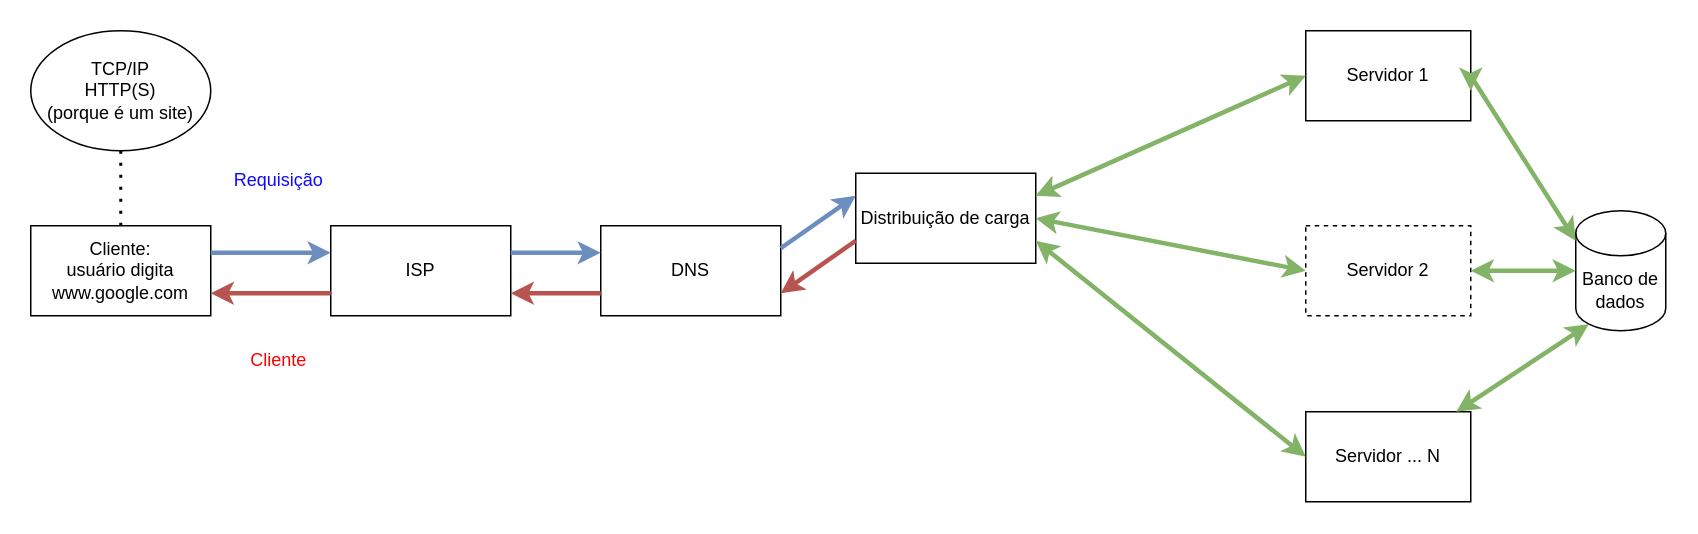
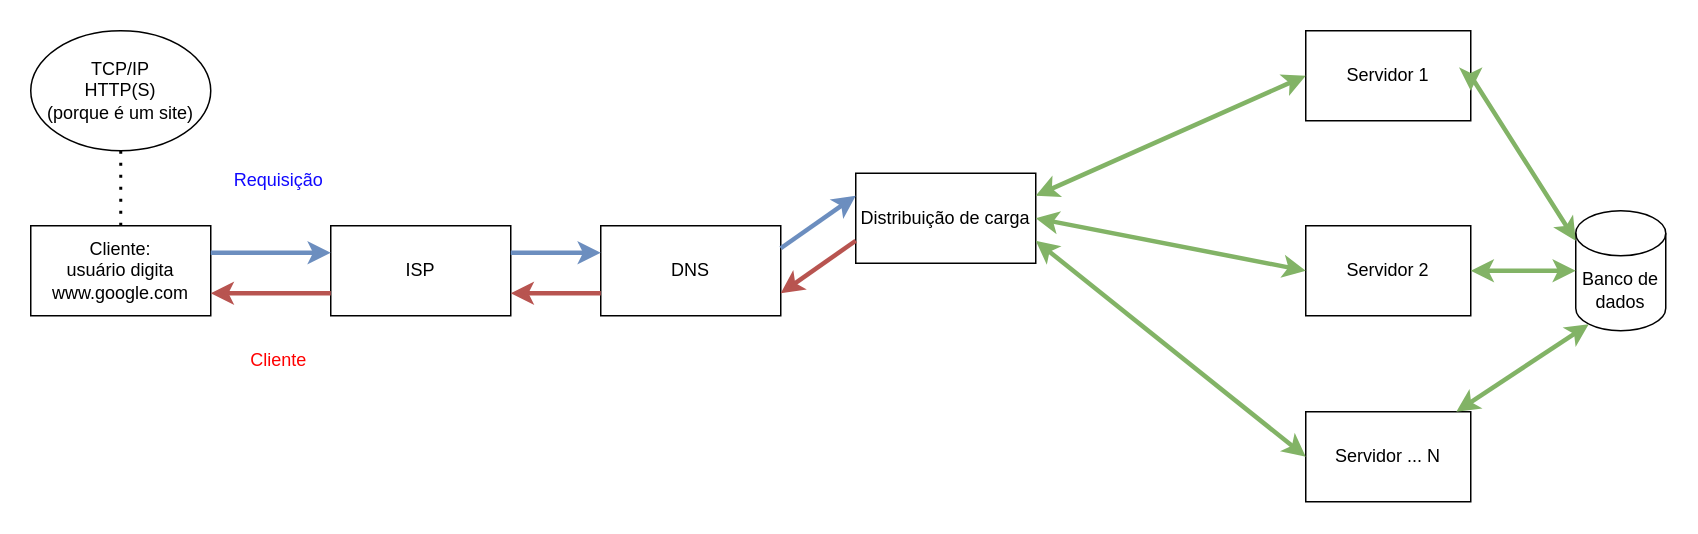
(1388, 271) -> (1388, 271)
